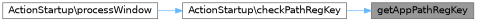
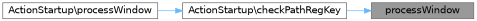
(423, 11) -> (423, 11)
